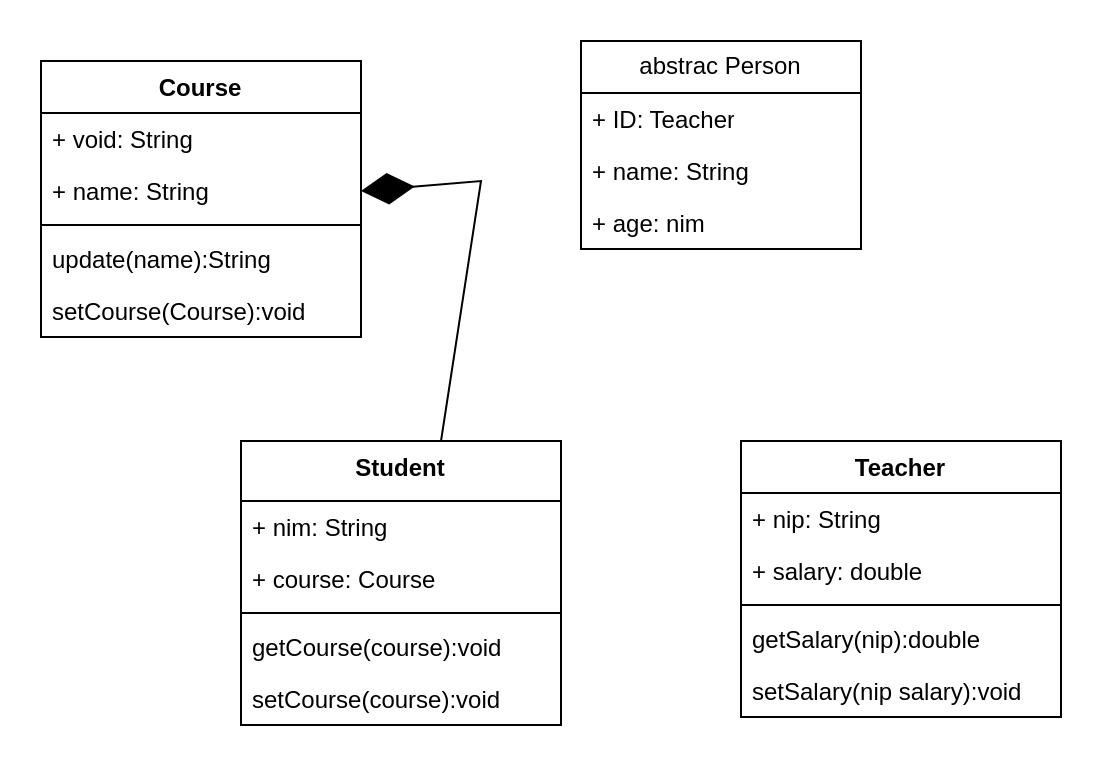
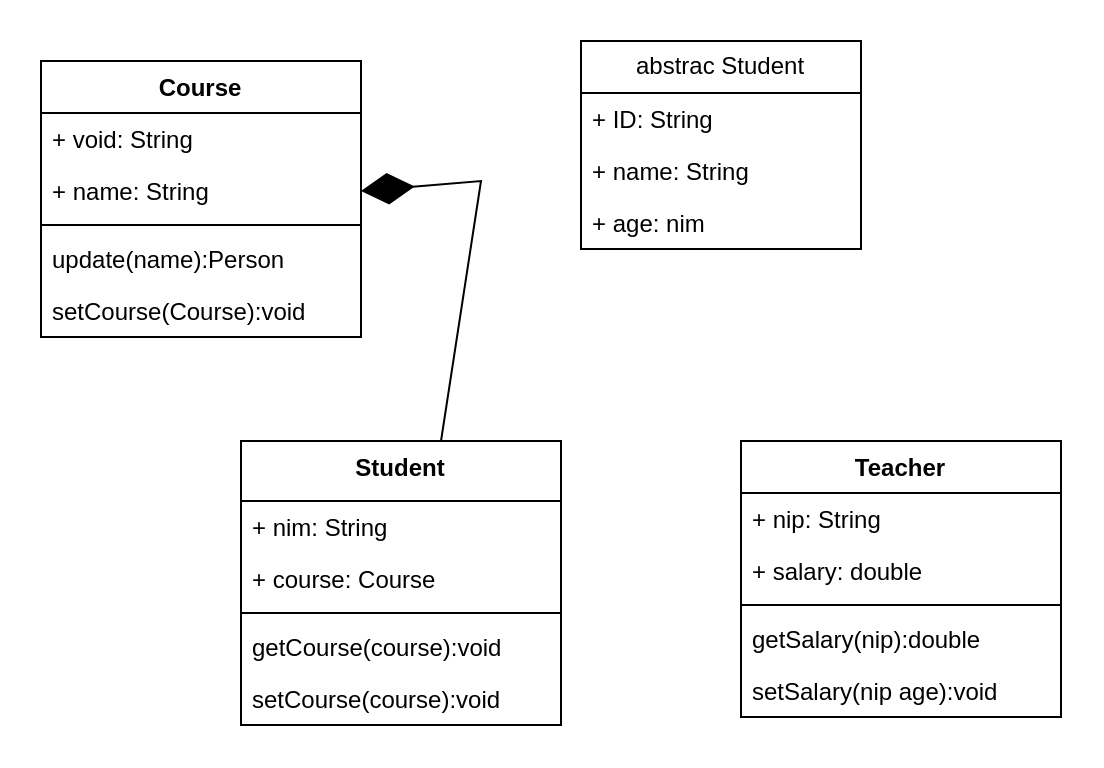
(721, 67) -> (721, 67)
(671, 121) -> (661, 121)
(174, 261) -> (178, 261)
(903, 708) -> (892, 693)
